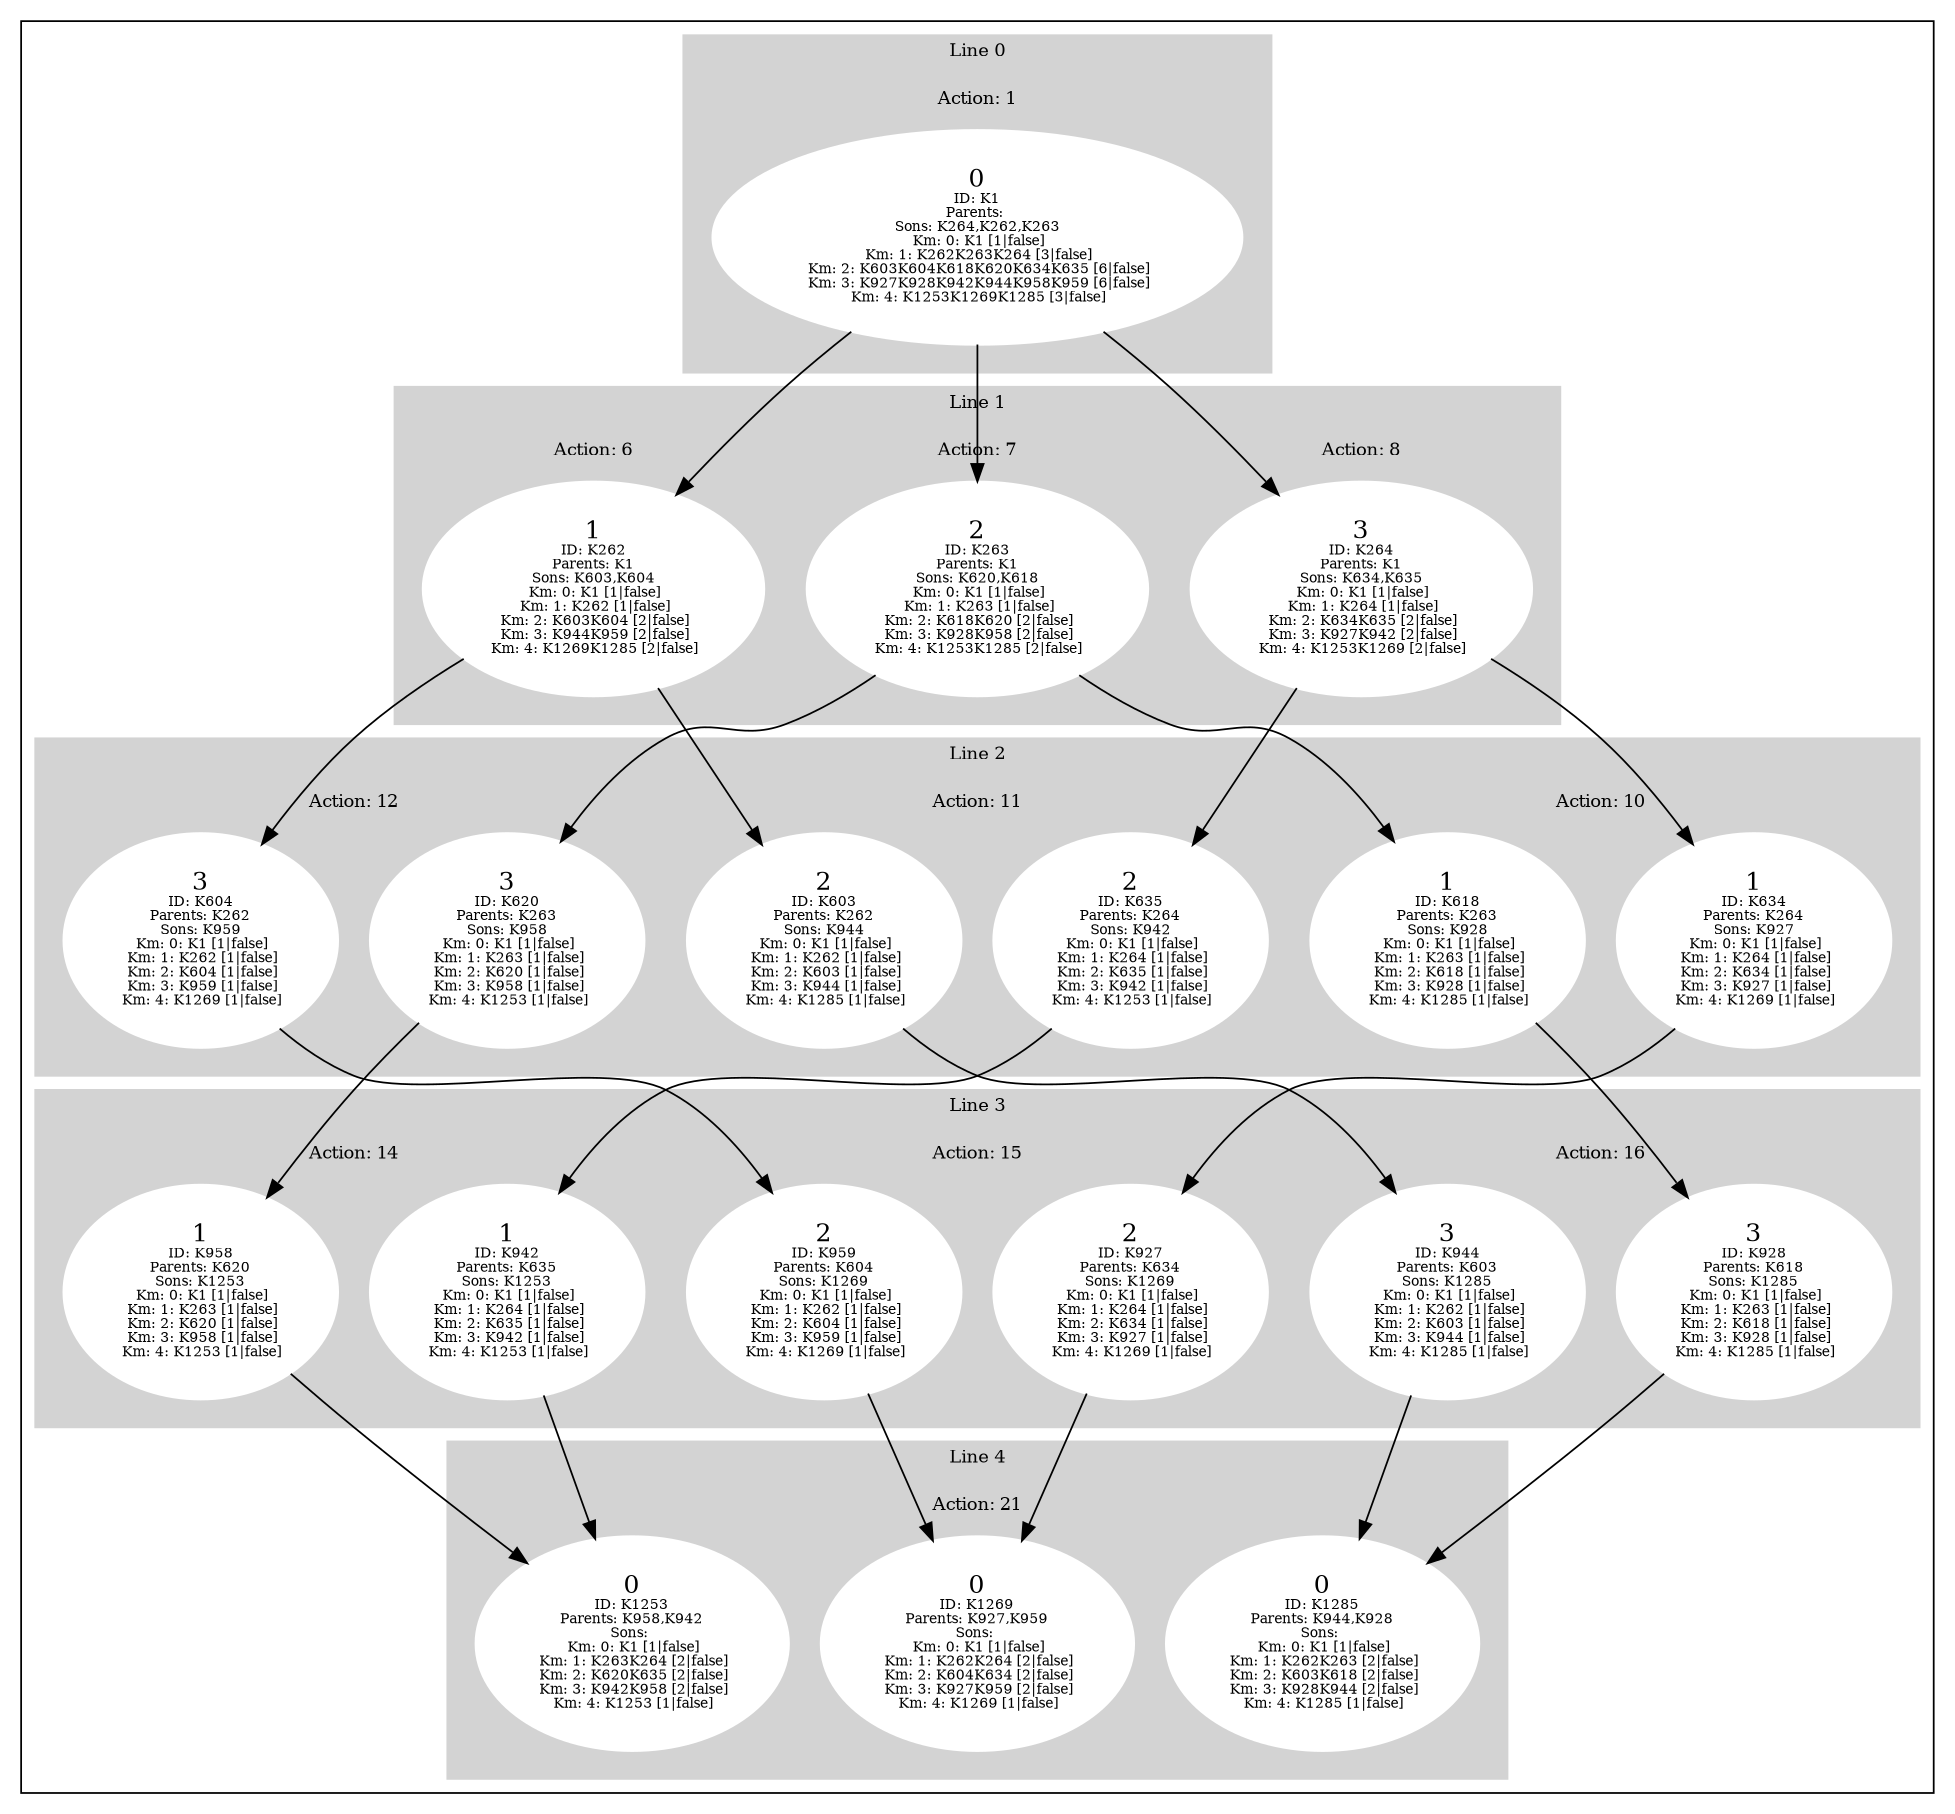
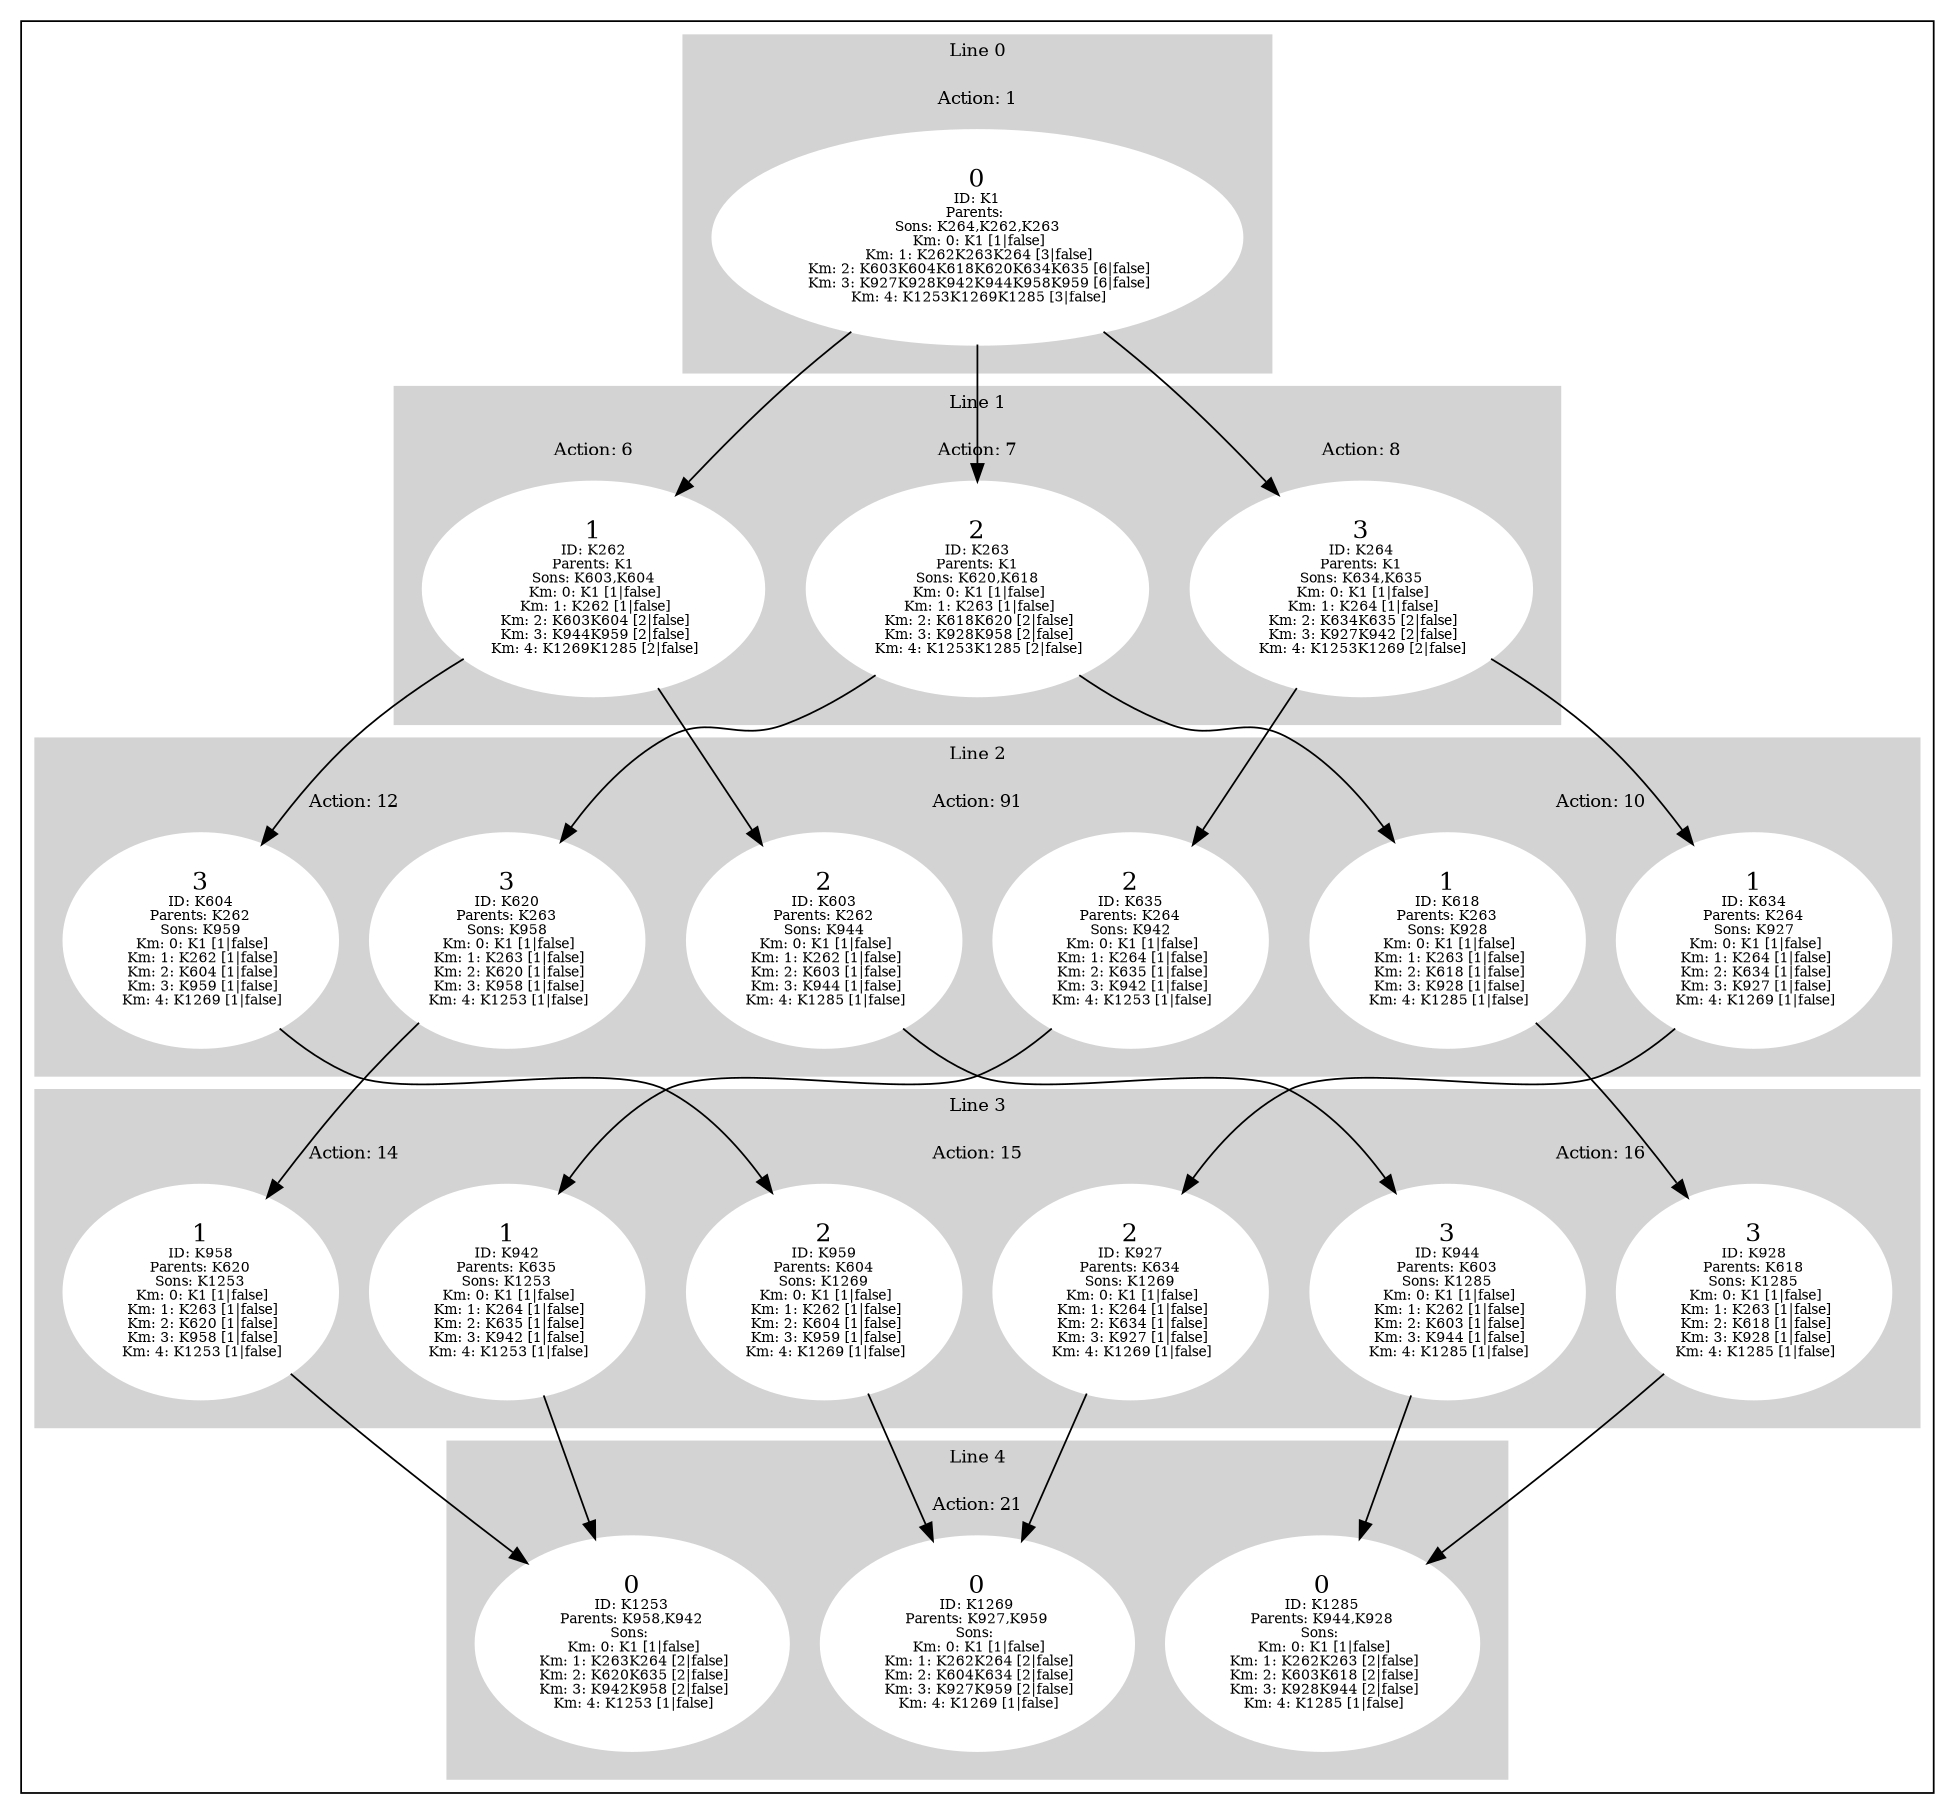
(977, 803) -> (977, 803)
